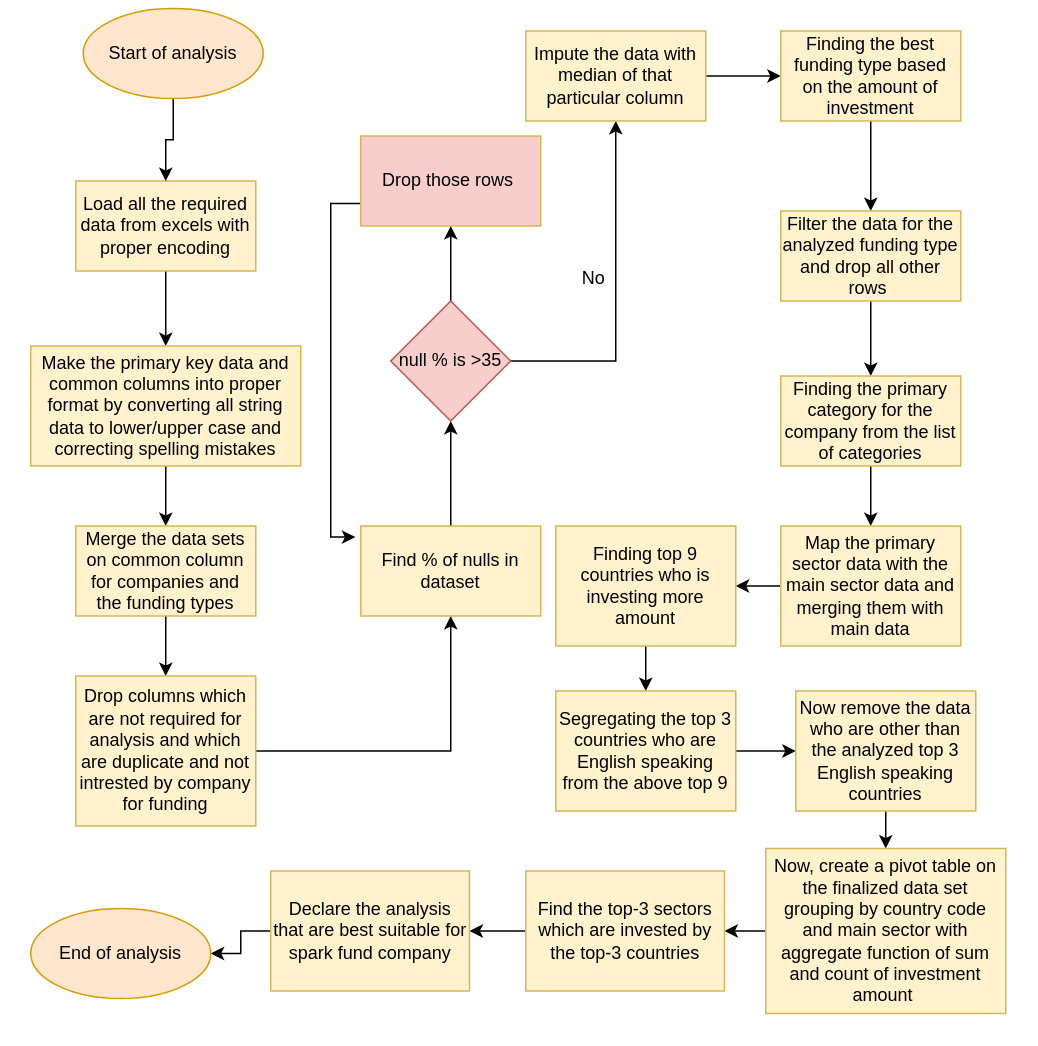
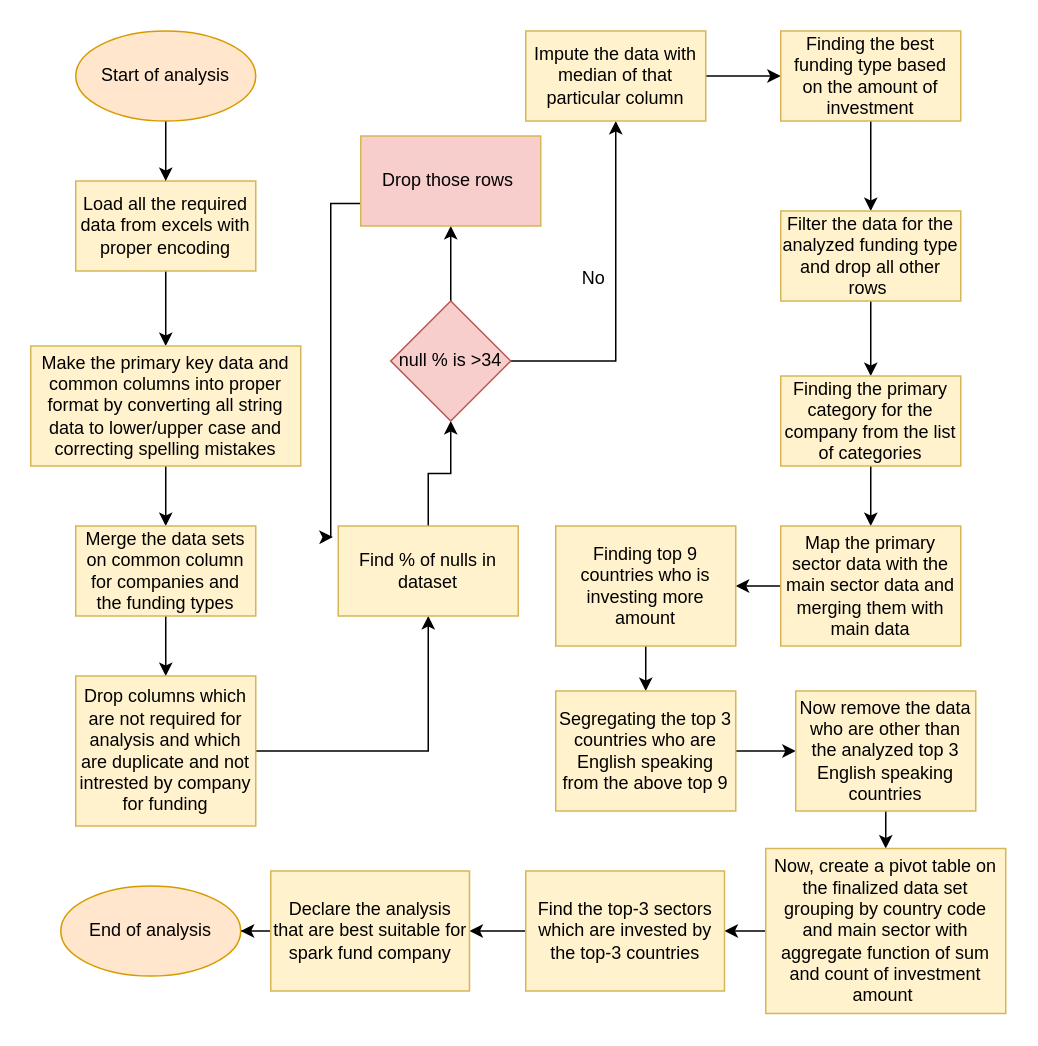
(173, 53) -> (166, 76)
(451, 361) -> (451, 361)
(451, 571) -> (428, 571)
(121, 953) -> (151, 931)
